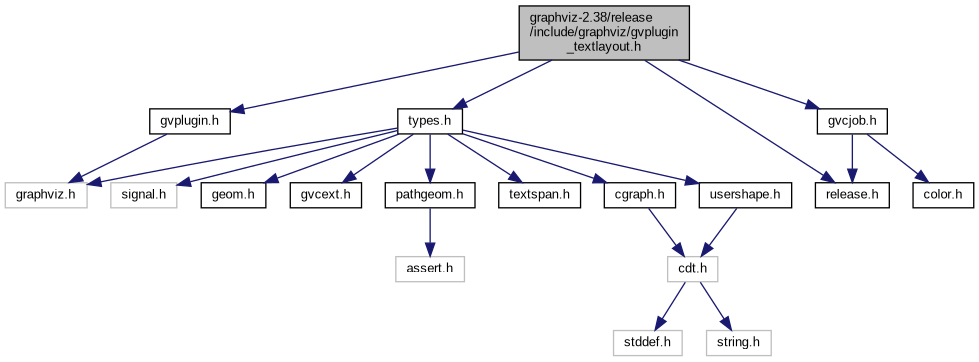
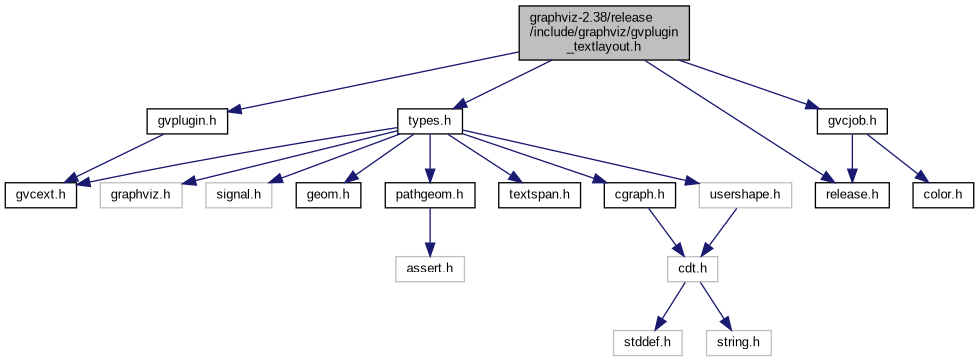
(124, 155) -> (120, 155)
(745, 195) -> (745, 195)
